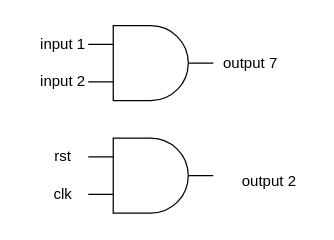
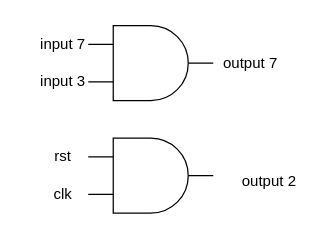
(63, 44) -> (63, 44)
(63, 82) -> (63, 82)
